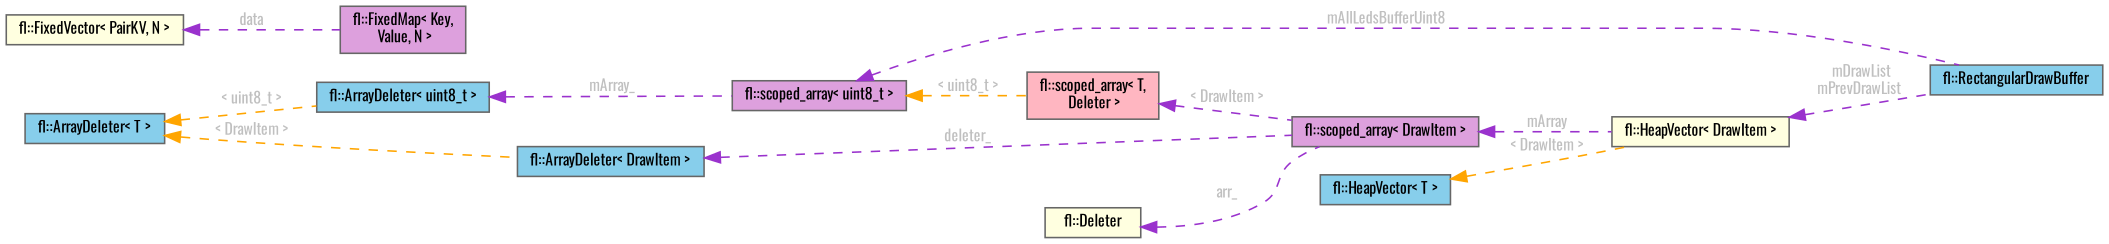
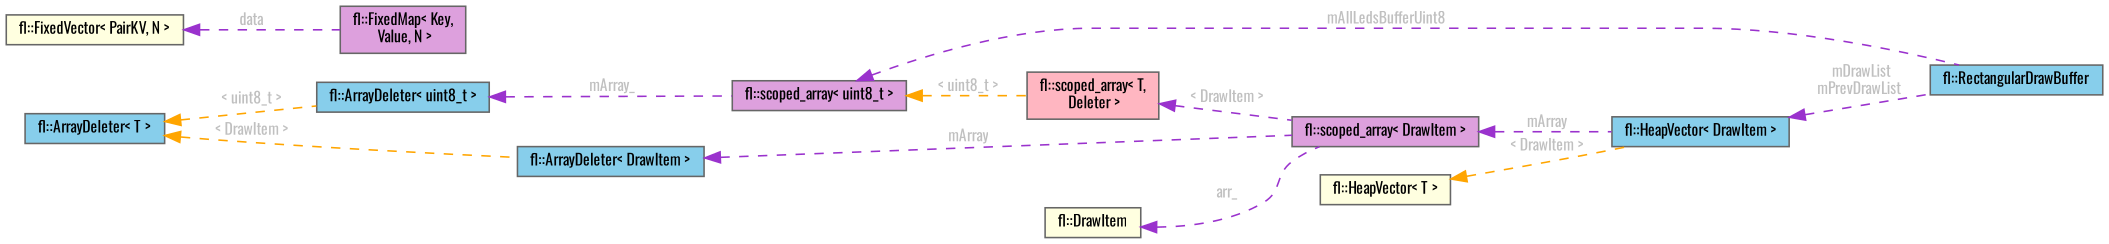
(1701, 132) -> (1701, 132)
(967, 137) -> (967, 137)
(1385, 190) -> (1385, 190)
(1093, 223) -> (1093, 223)
